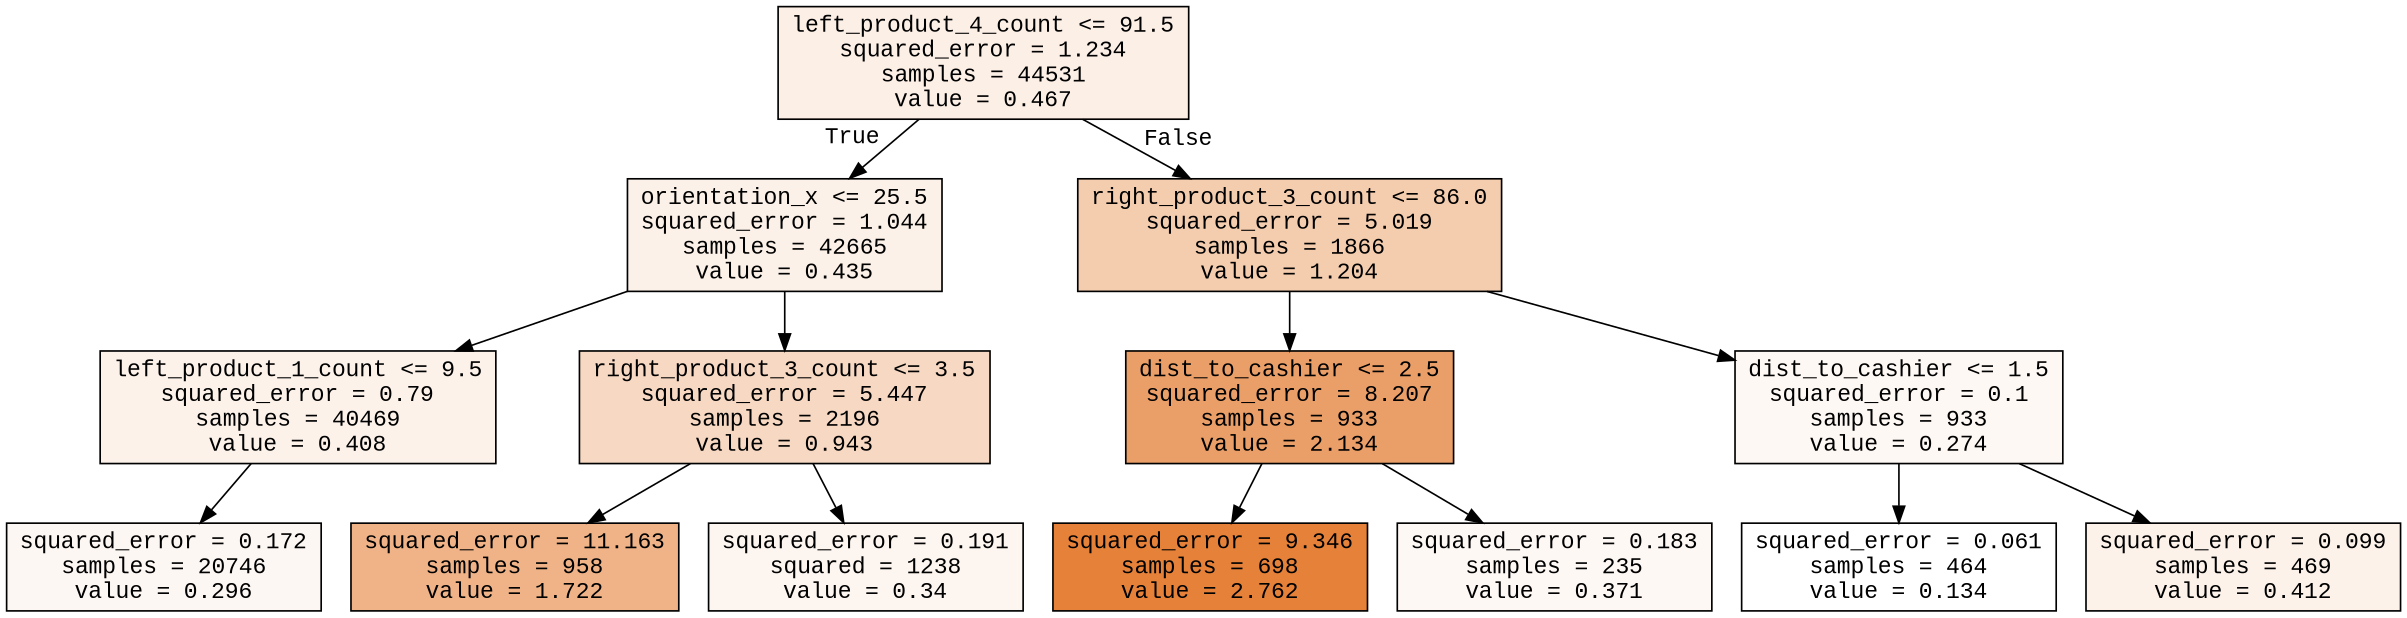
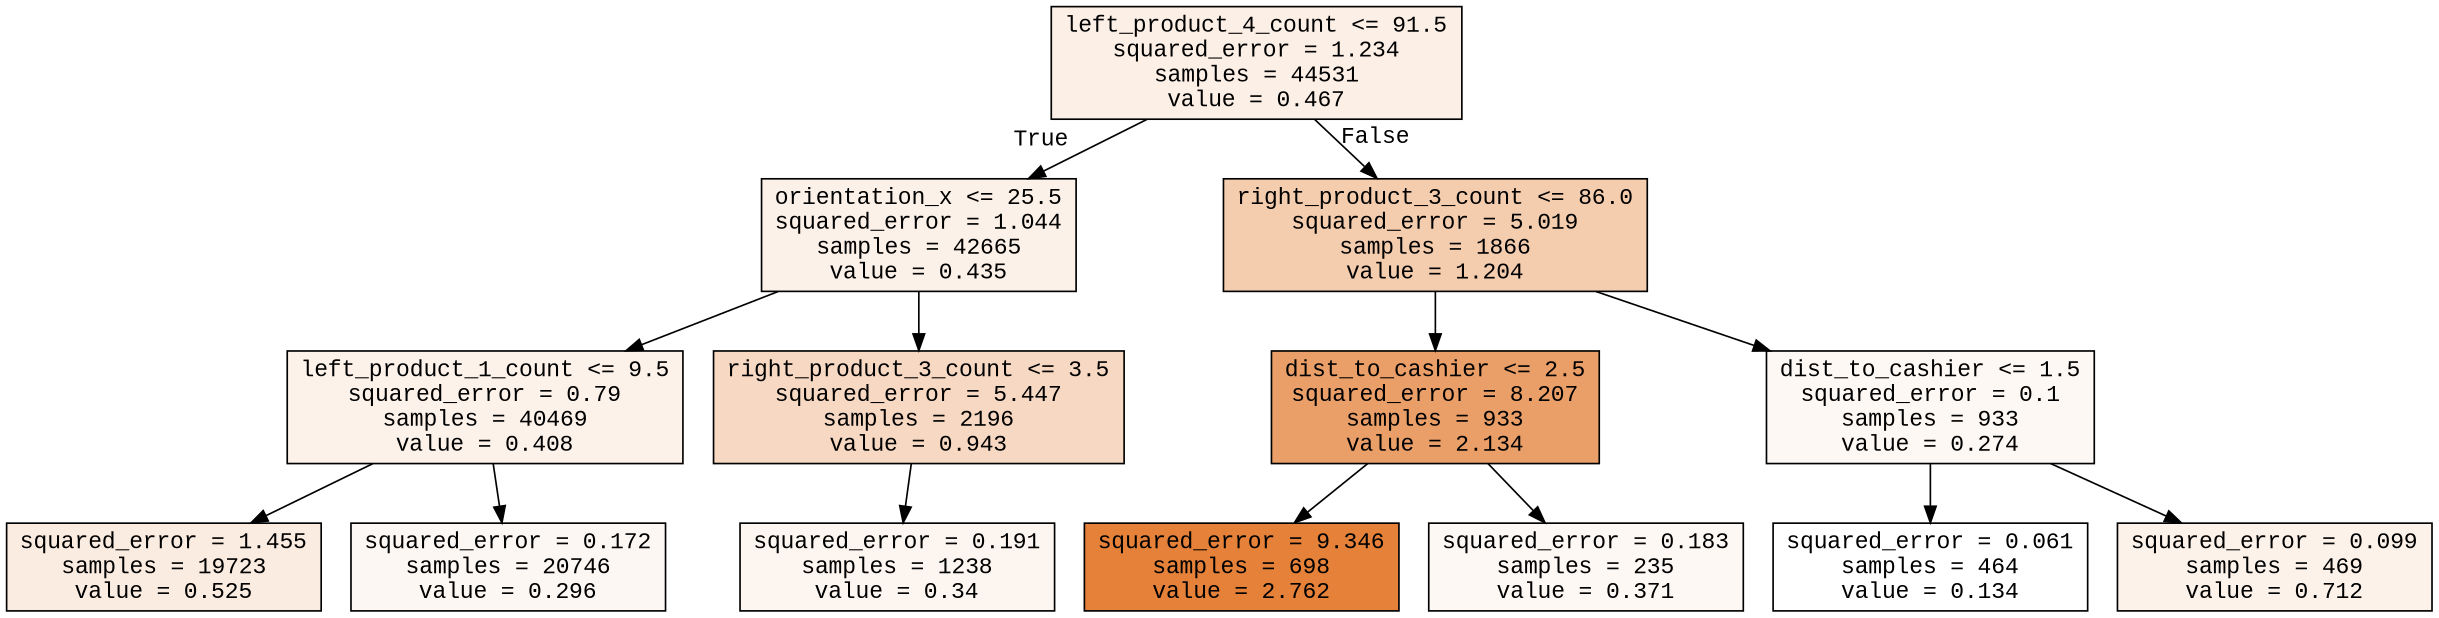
none -> (164, 567)
(515, 567) -> none
(866, 567) -> (897, 567)
(2243, 567) -> (2275, 567)
